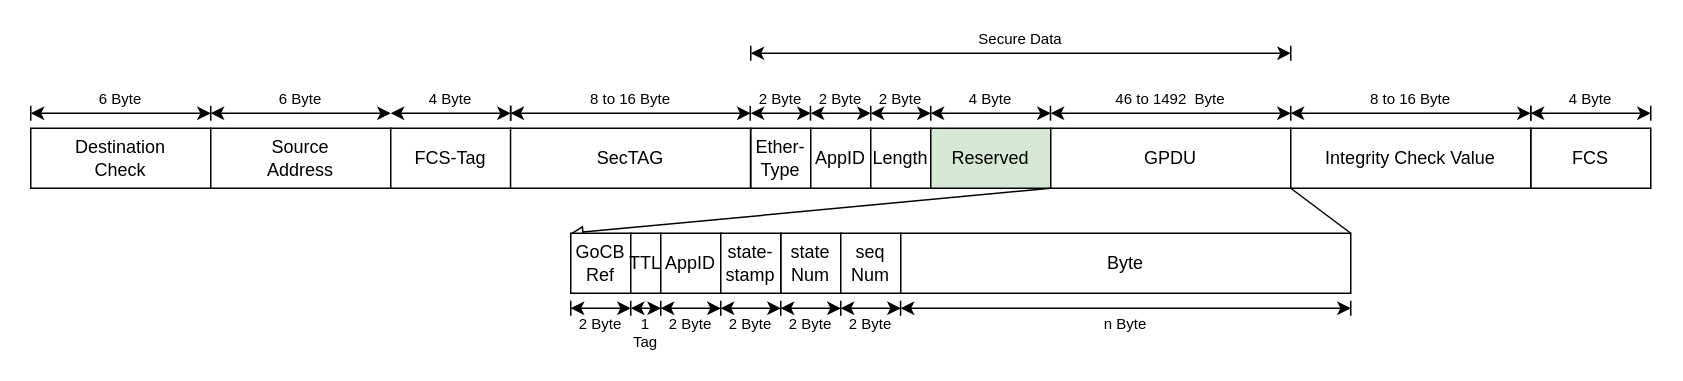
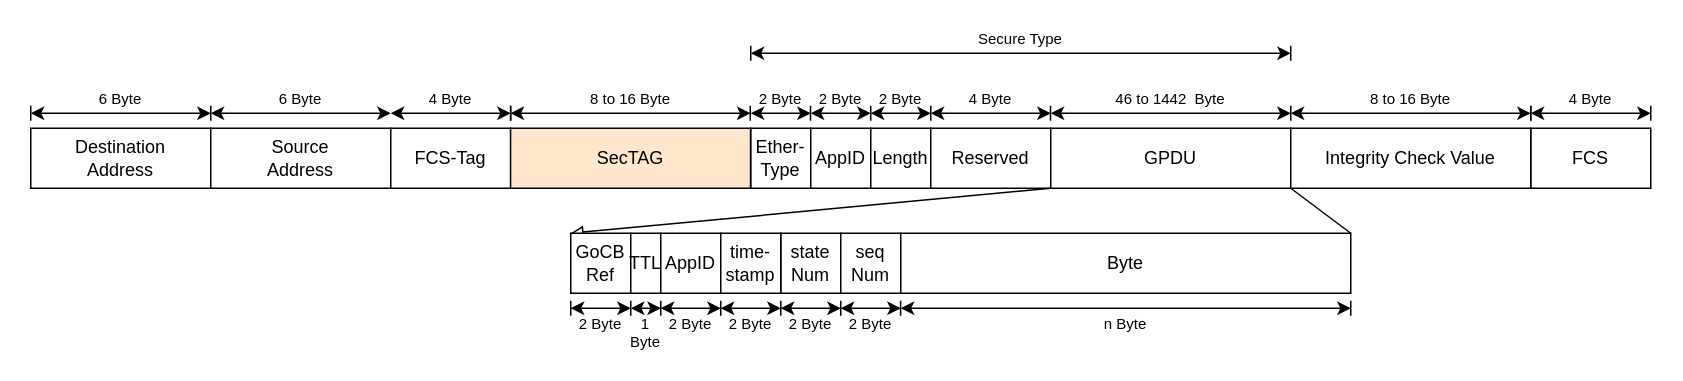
(1021, 38) -> (1021, 38)
(1171, 98) -> (1171, 98)
(121, 158) -> (121, 158)
(631, 158) -> (631, 158)
(991, 158) -> (991, 158)
(751, 263) -> (751, 263)
(646, 332) -> (646, 332)
